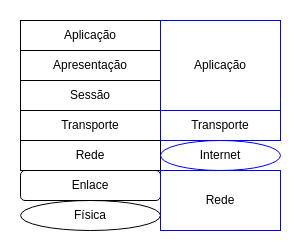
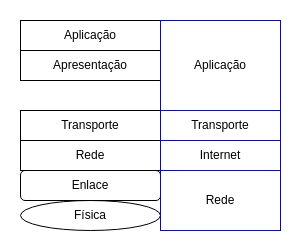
(91, 96) -> none
(221, 156) -> (221, 156)
